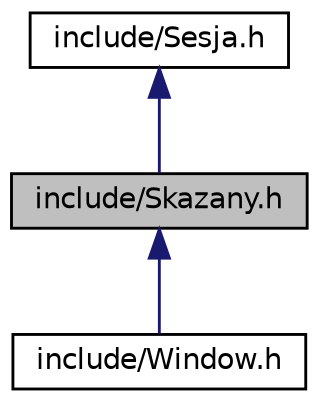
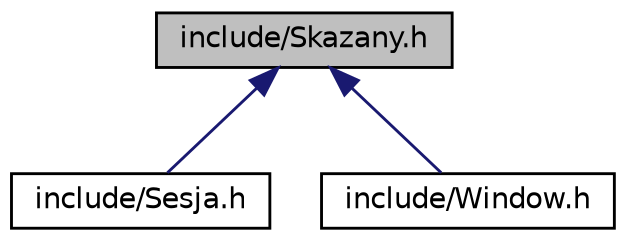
(159, 136) -> (212, 130)
